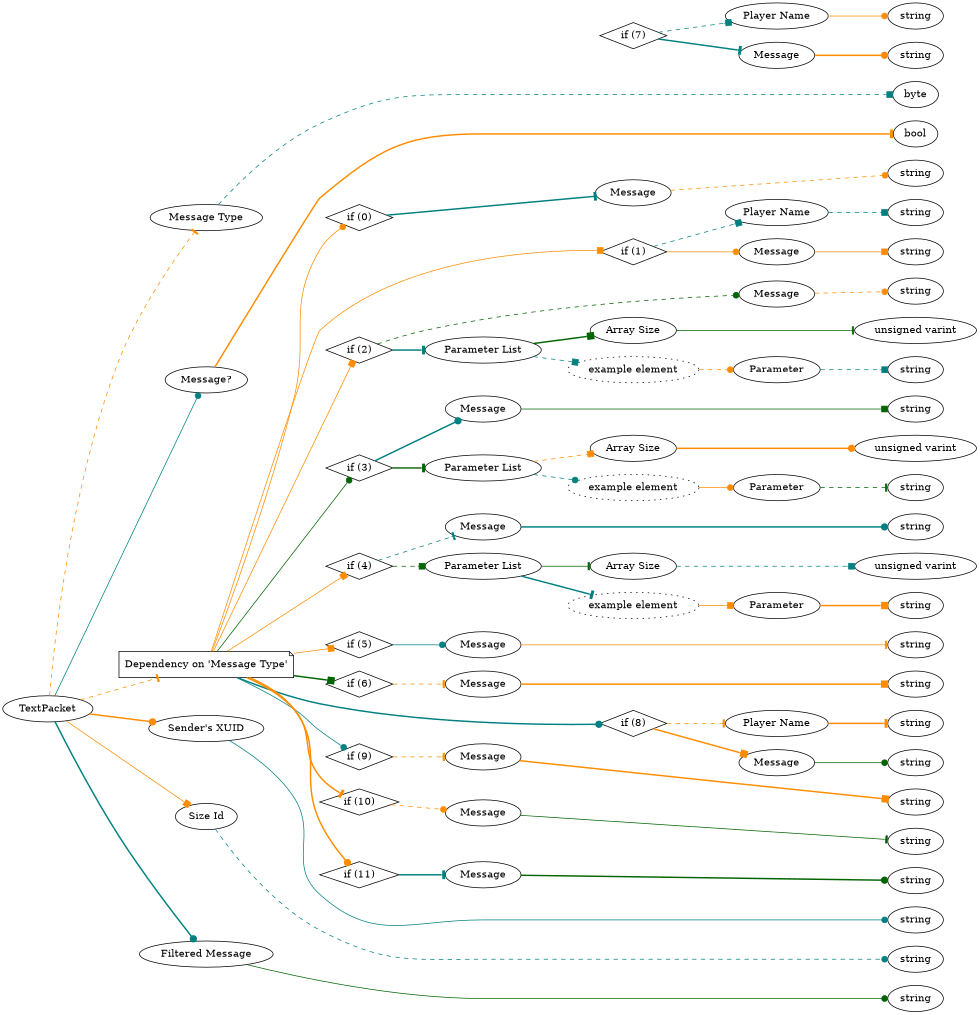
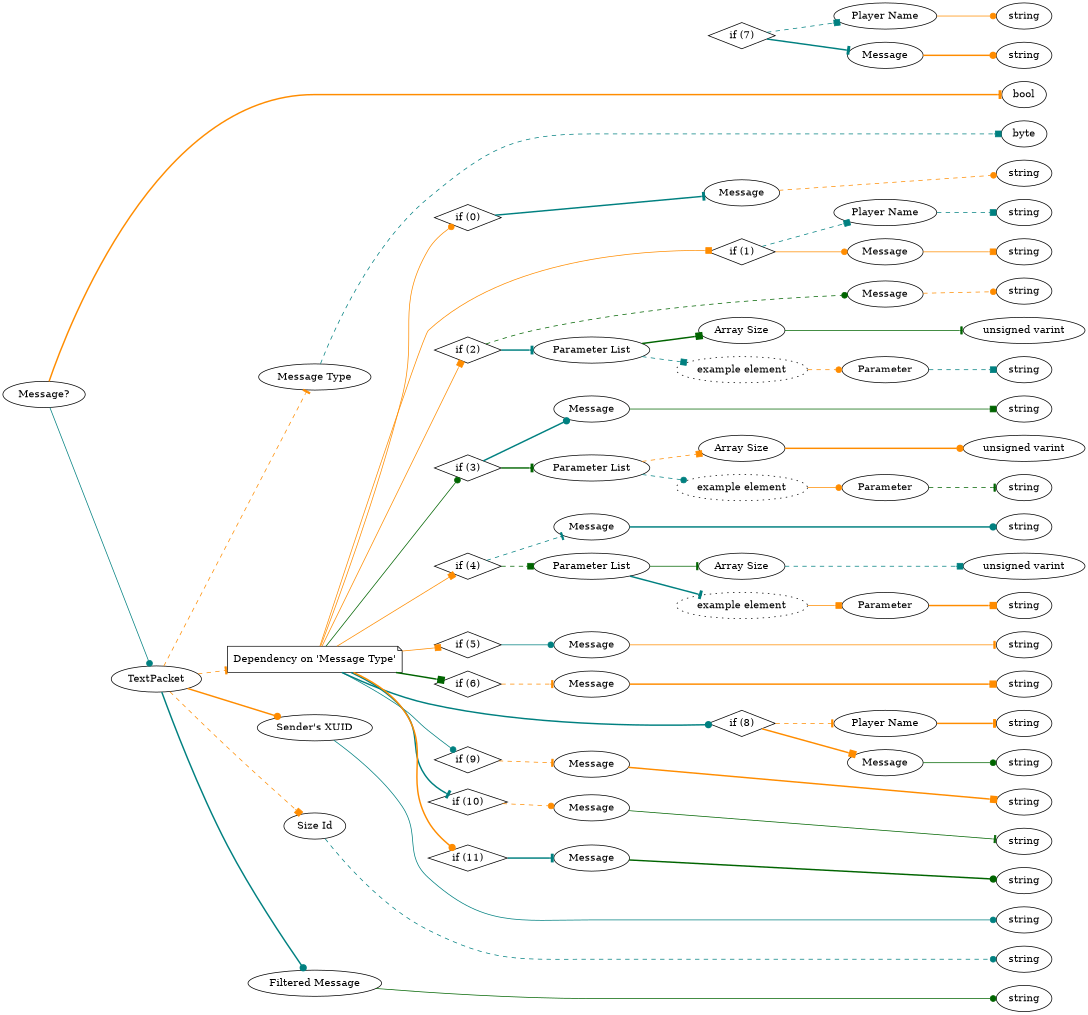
(126, 547) -> (99, 534)
(304, 727) -> (411, 724)
(125, 761) -> (232, 751)
